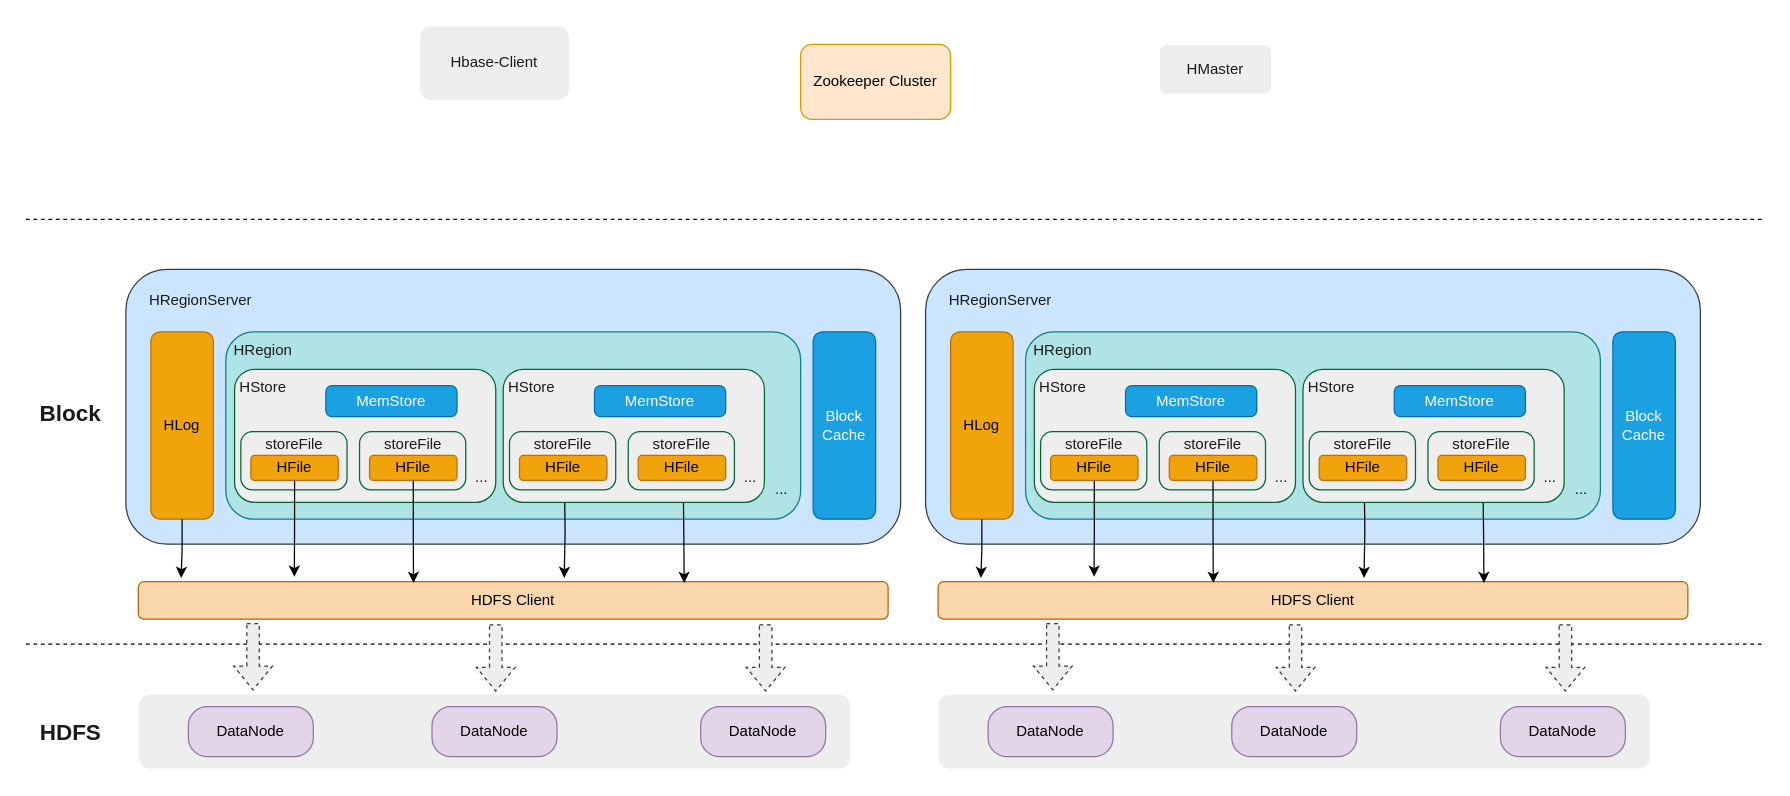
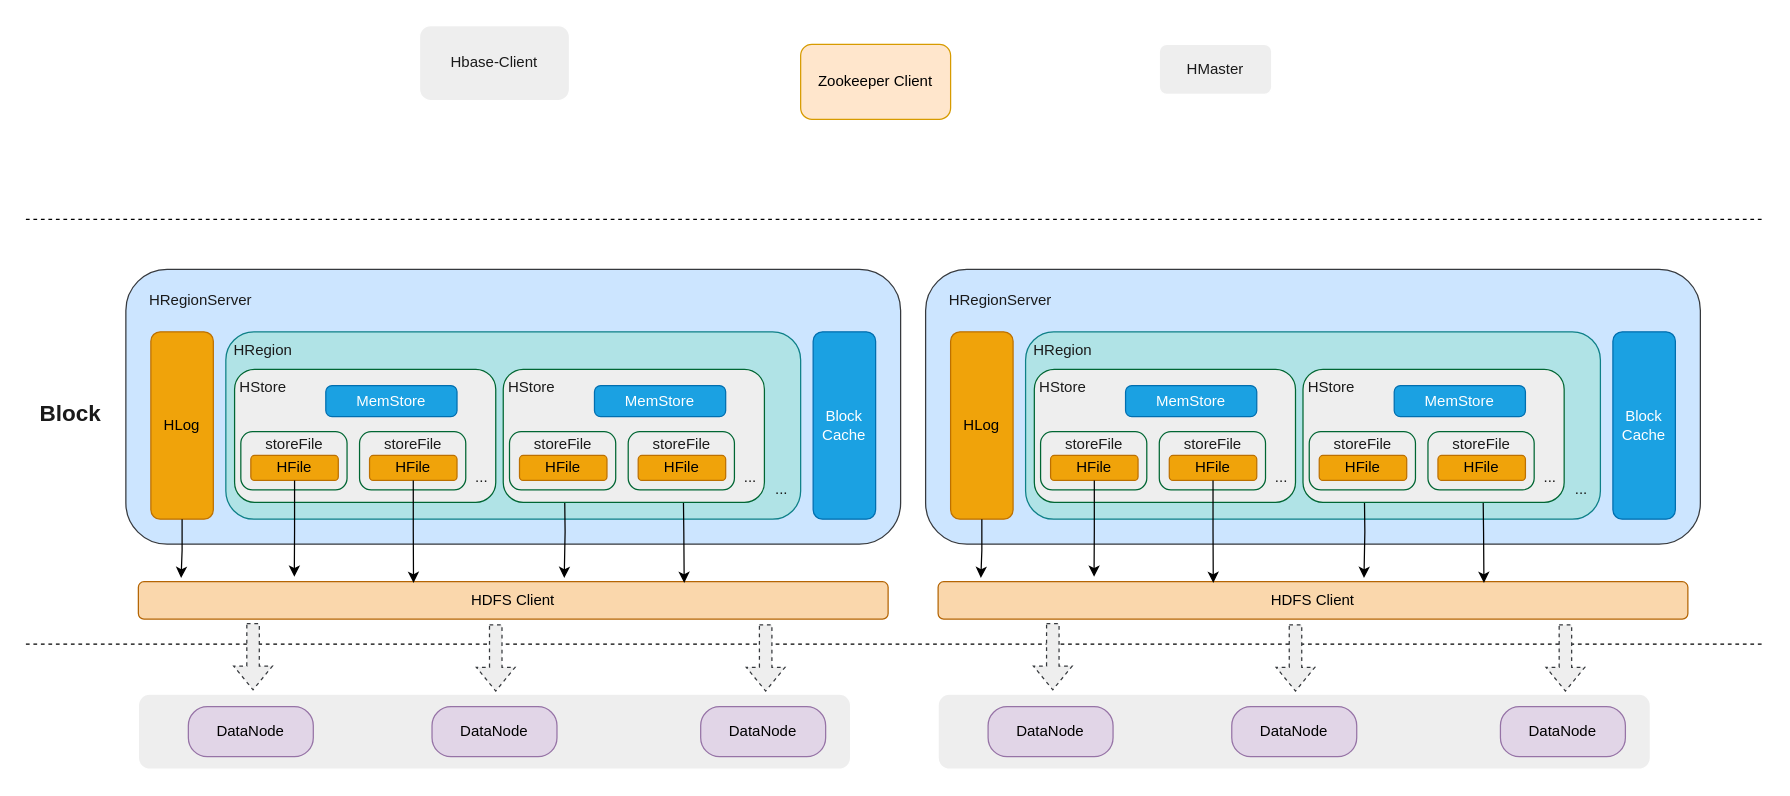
(876, 82) -> (876, 82)
(71, 733) -> none
